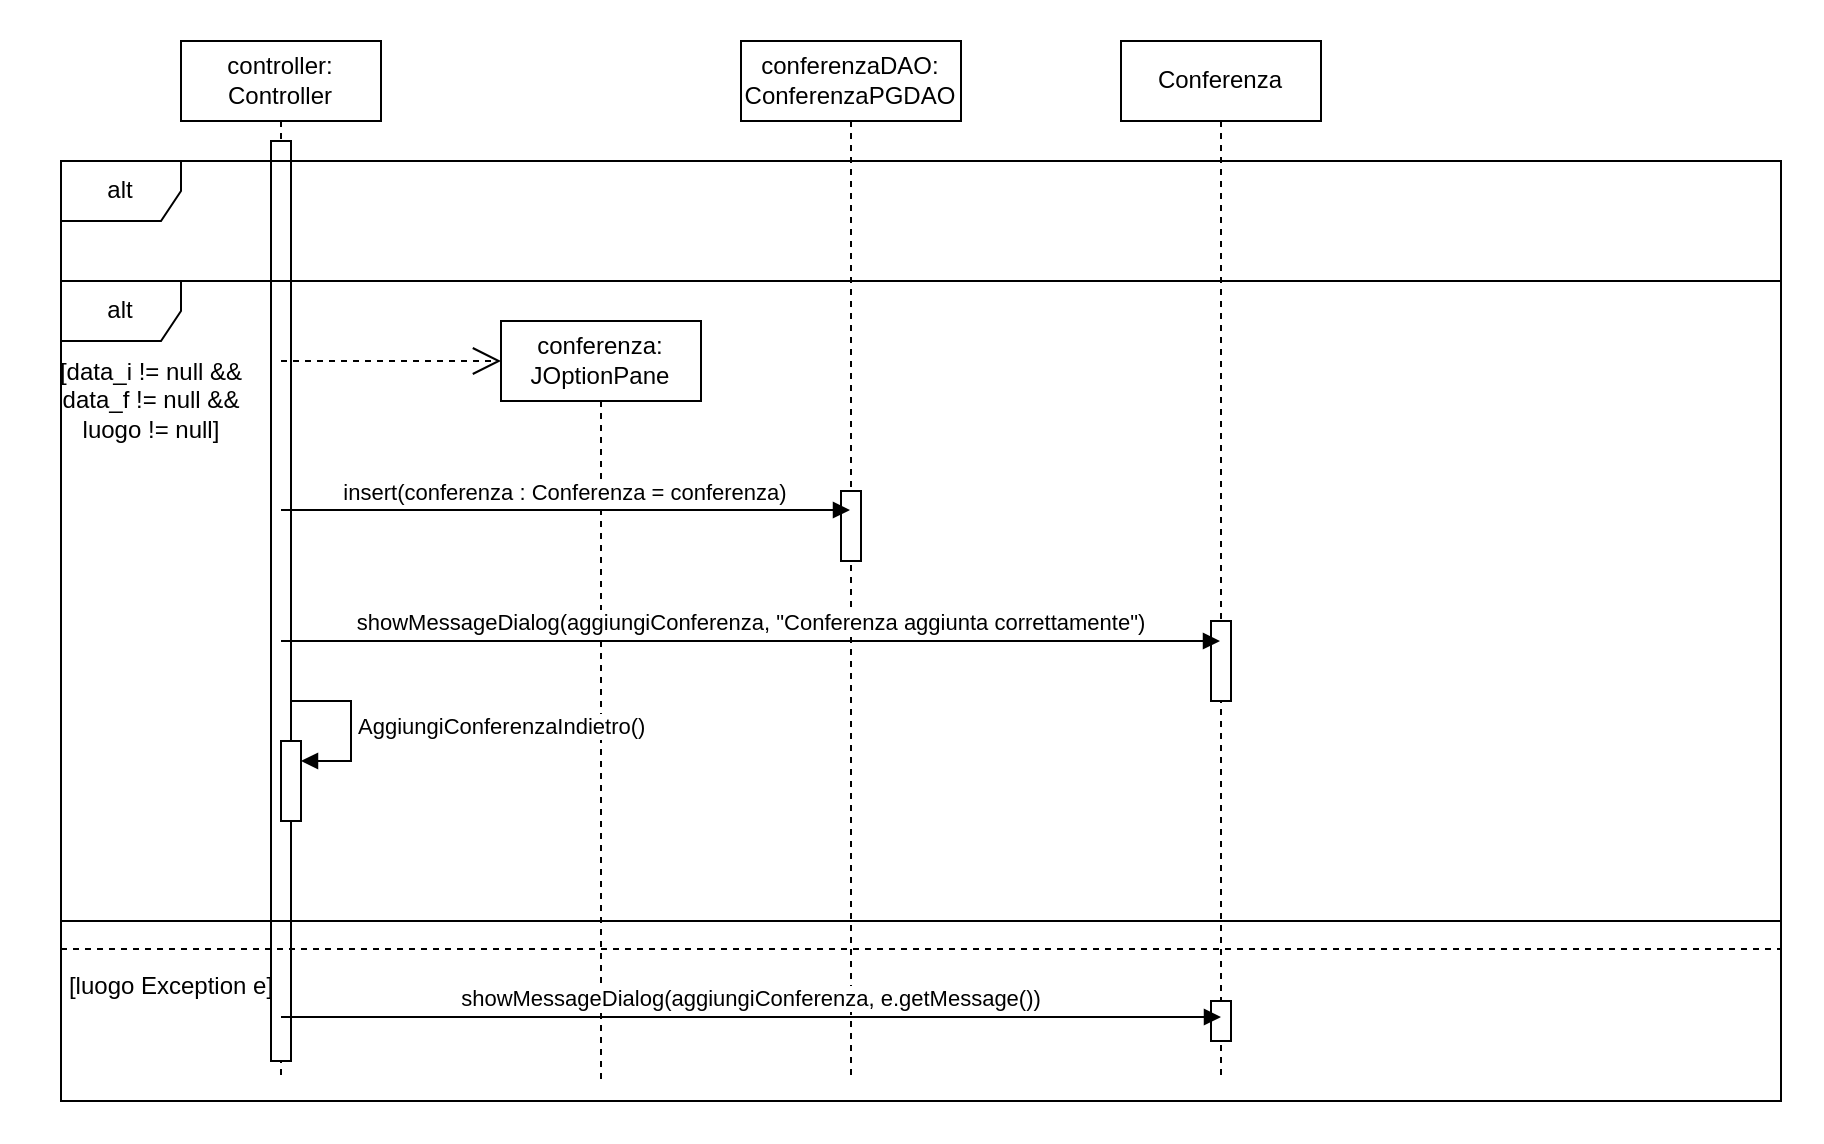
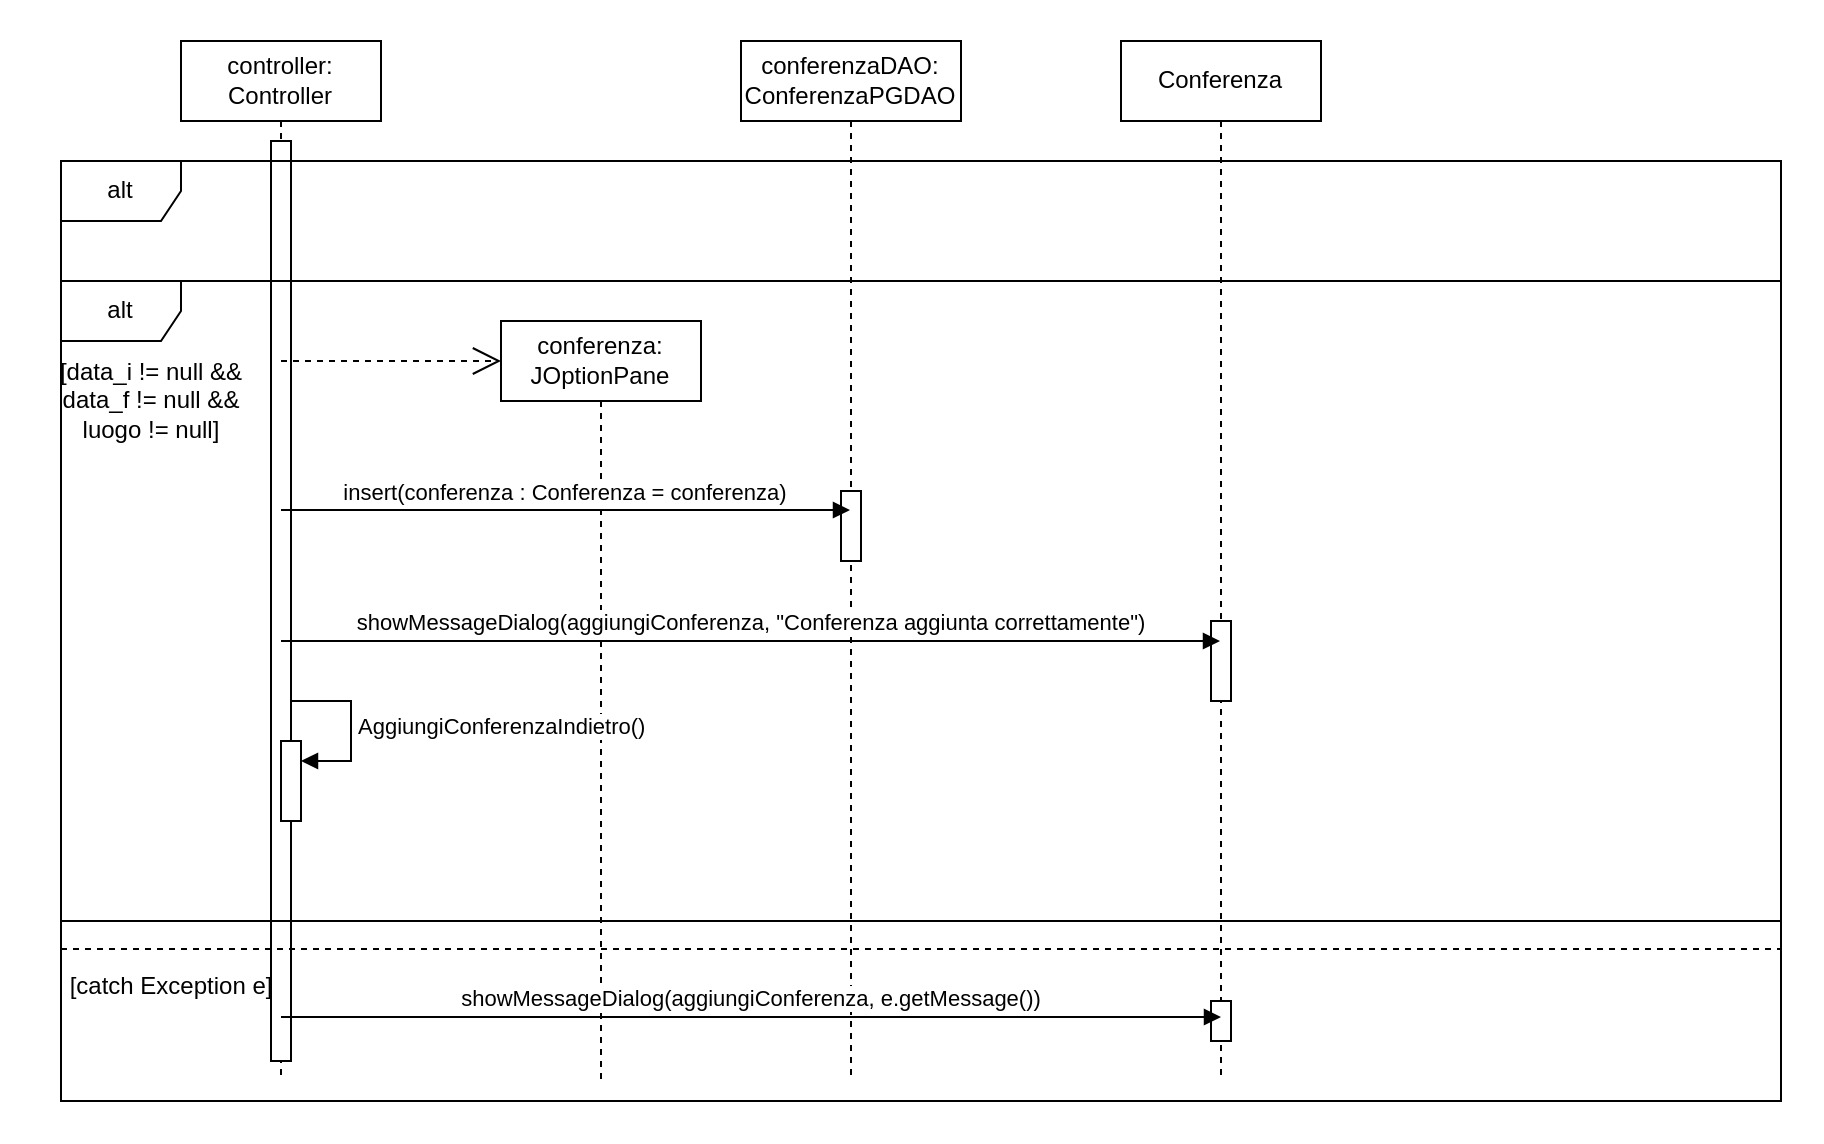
(172, 987) -> (172, 987)
